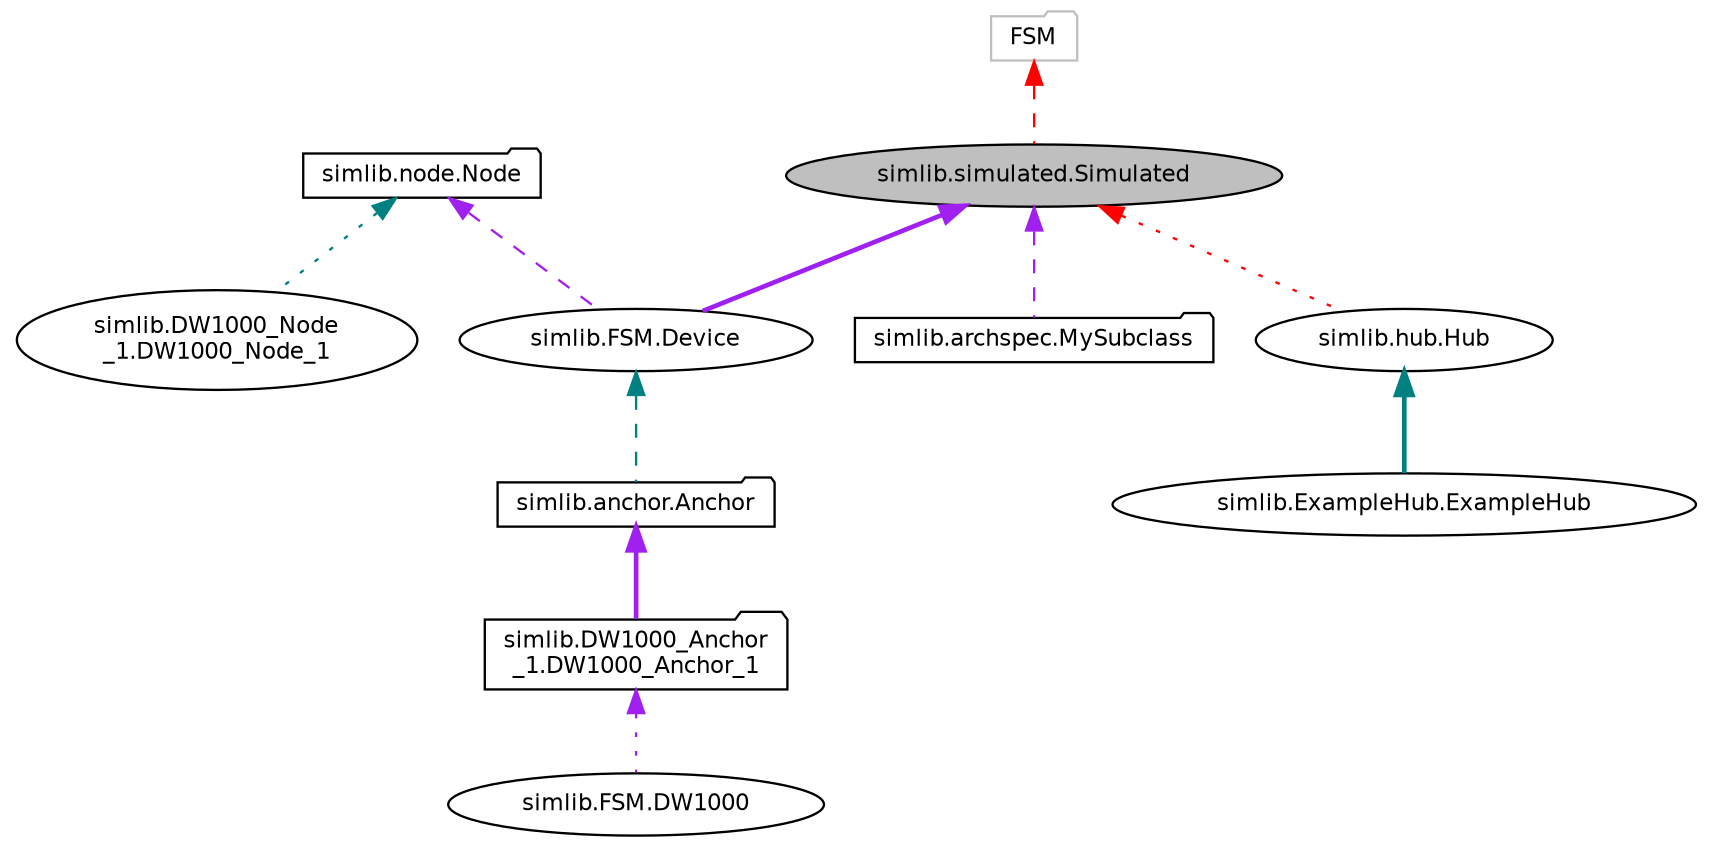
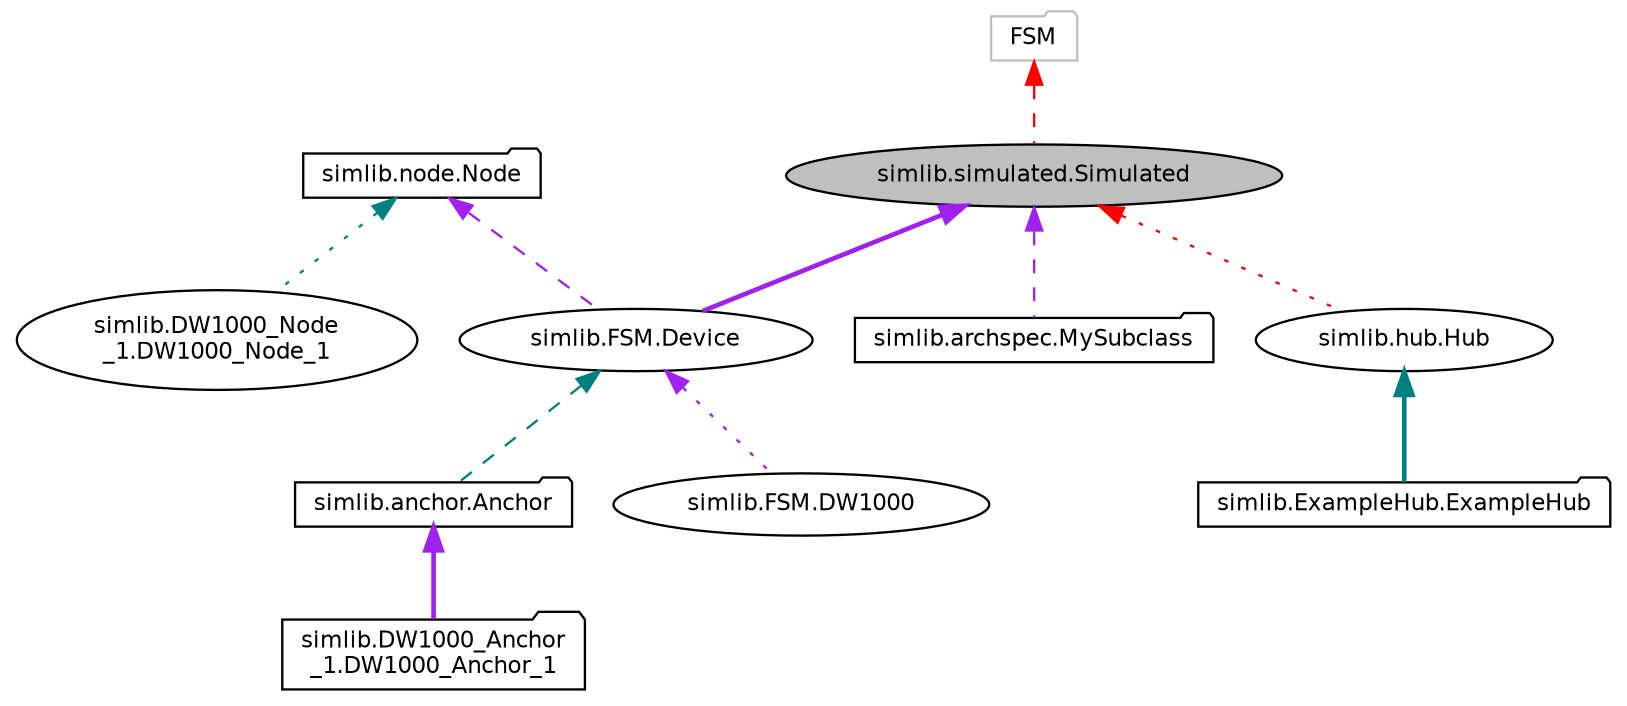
(1404, 504) -> (1404, 505)
(636, 743) -> (727, 430)
